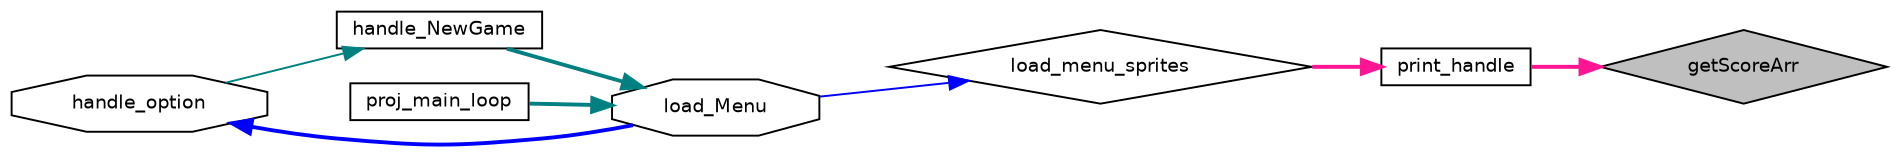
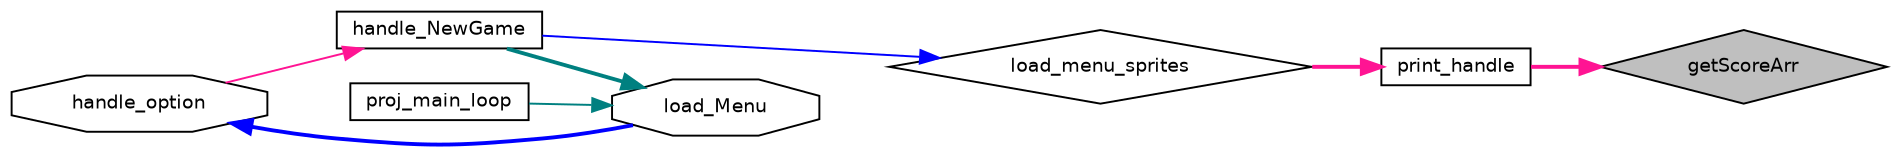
(285, 68) -> (285, 68)
(884, 90) -> (731, 46)
(560, 104) -> (560, 104)
